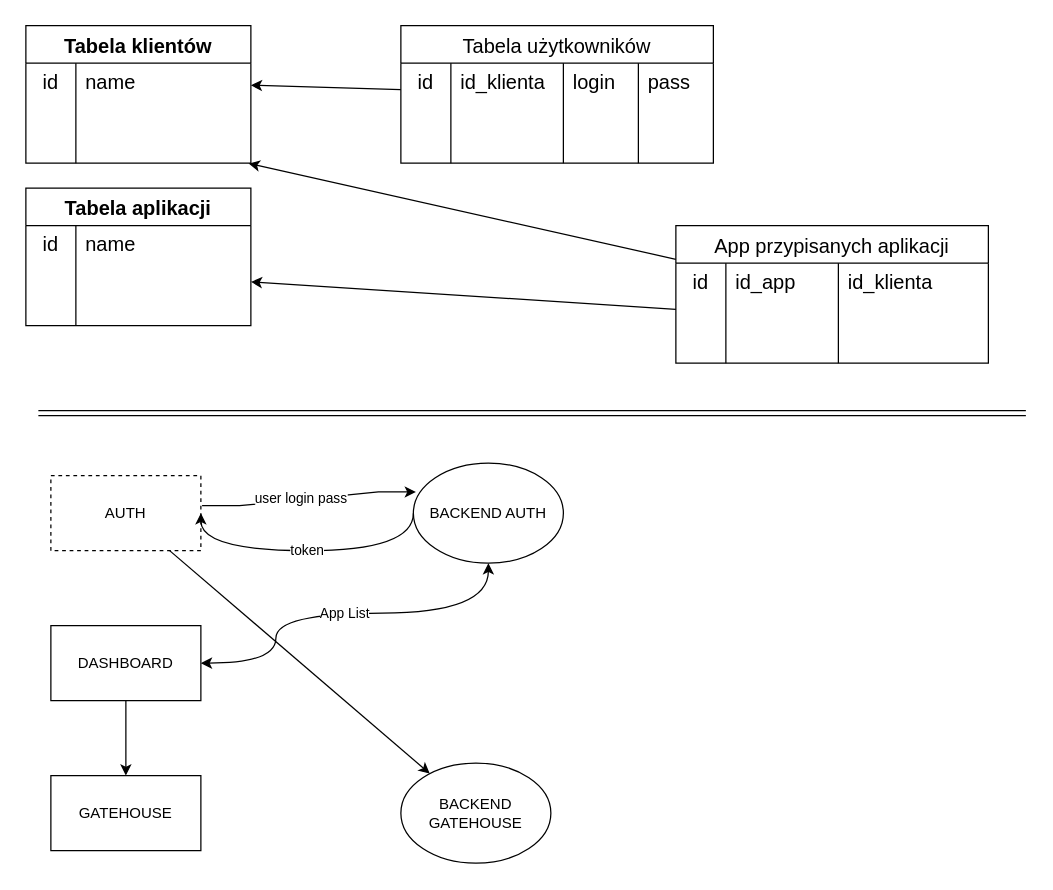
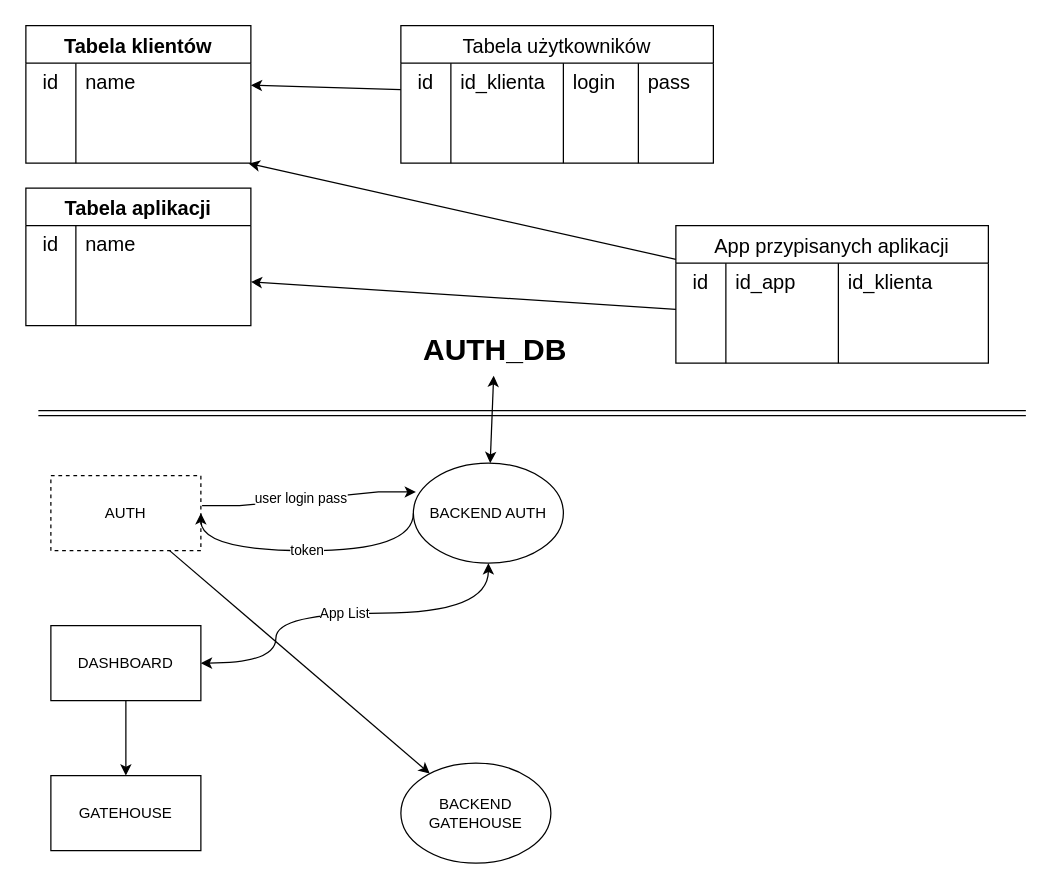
none -> (494, 351)
none -> (491, 437)
